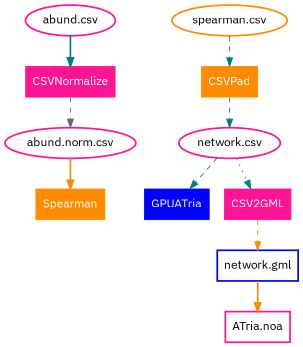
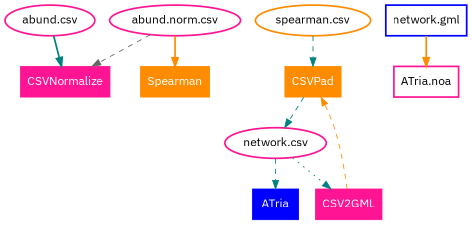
(70, 108) -> (125, 48)
(177, 204) -> (276, 204)
(258, 231) -> (339, 146)
